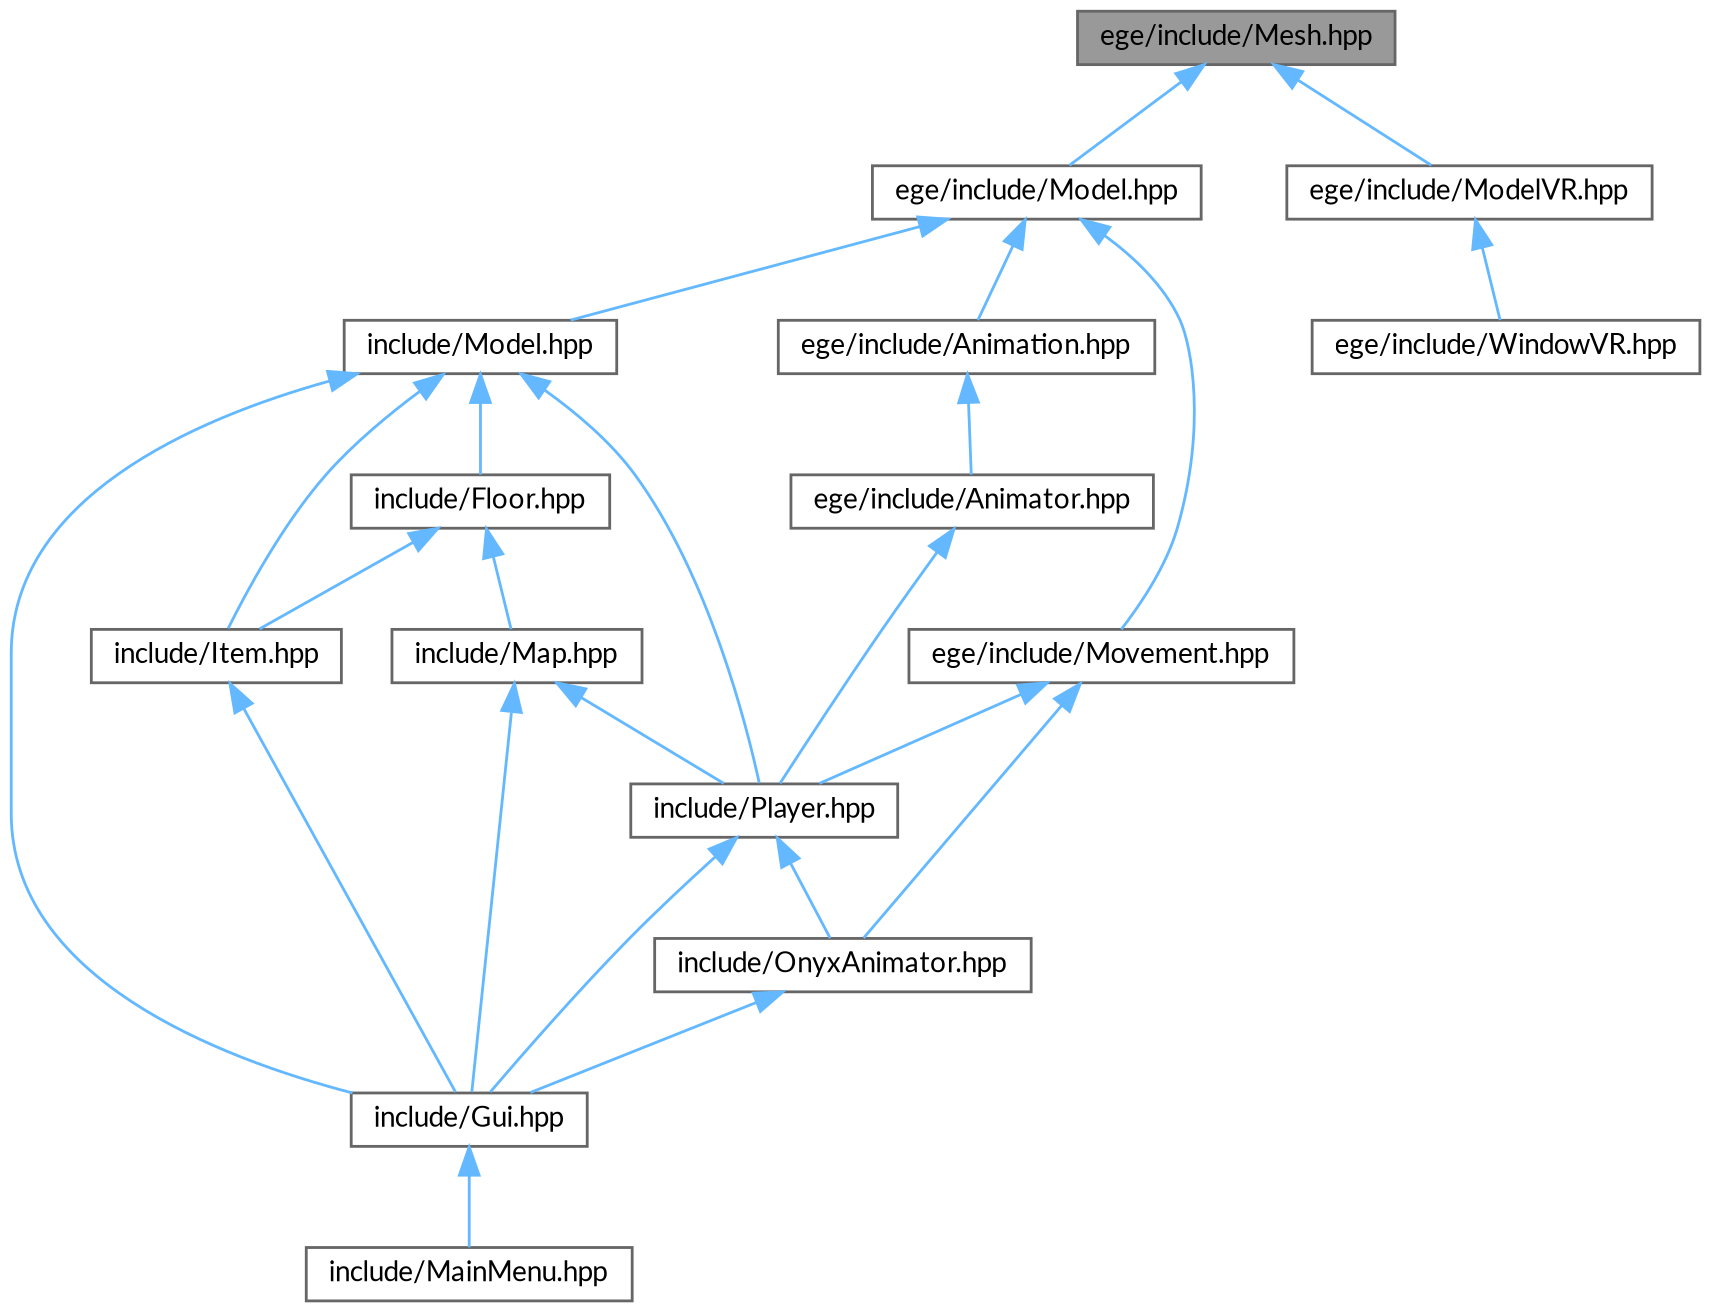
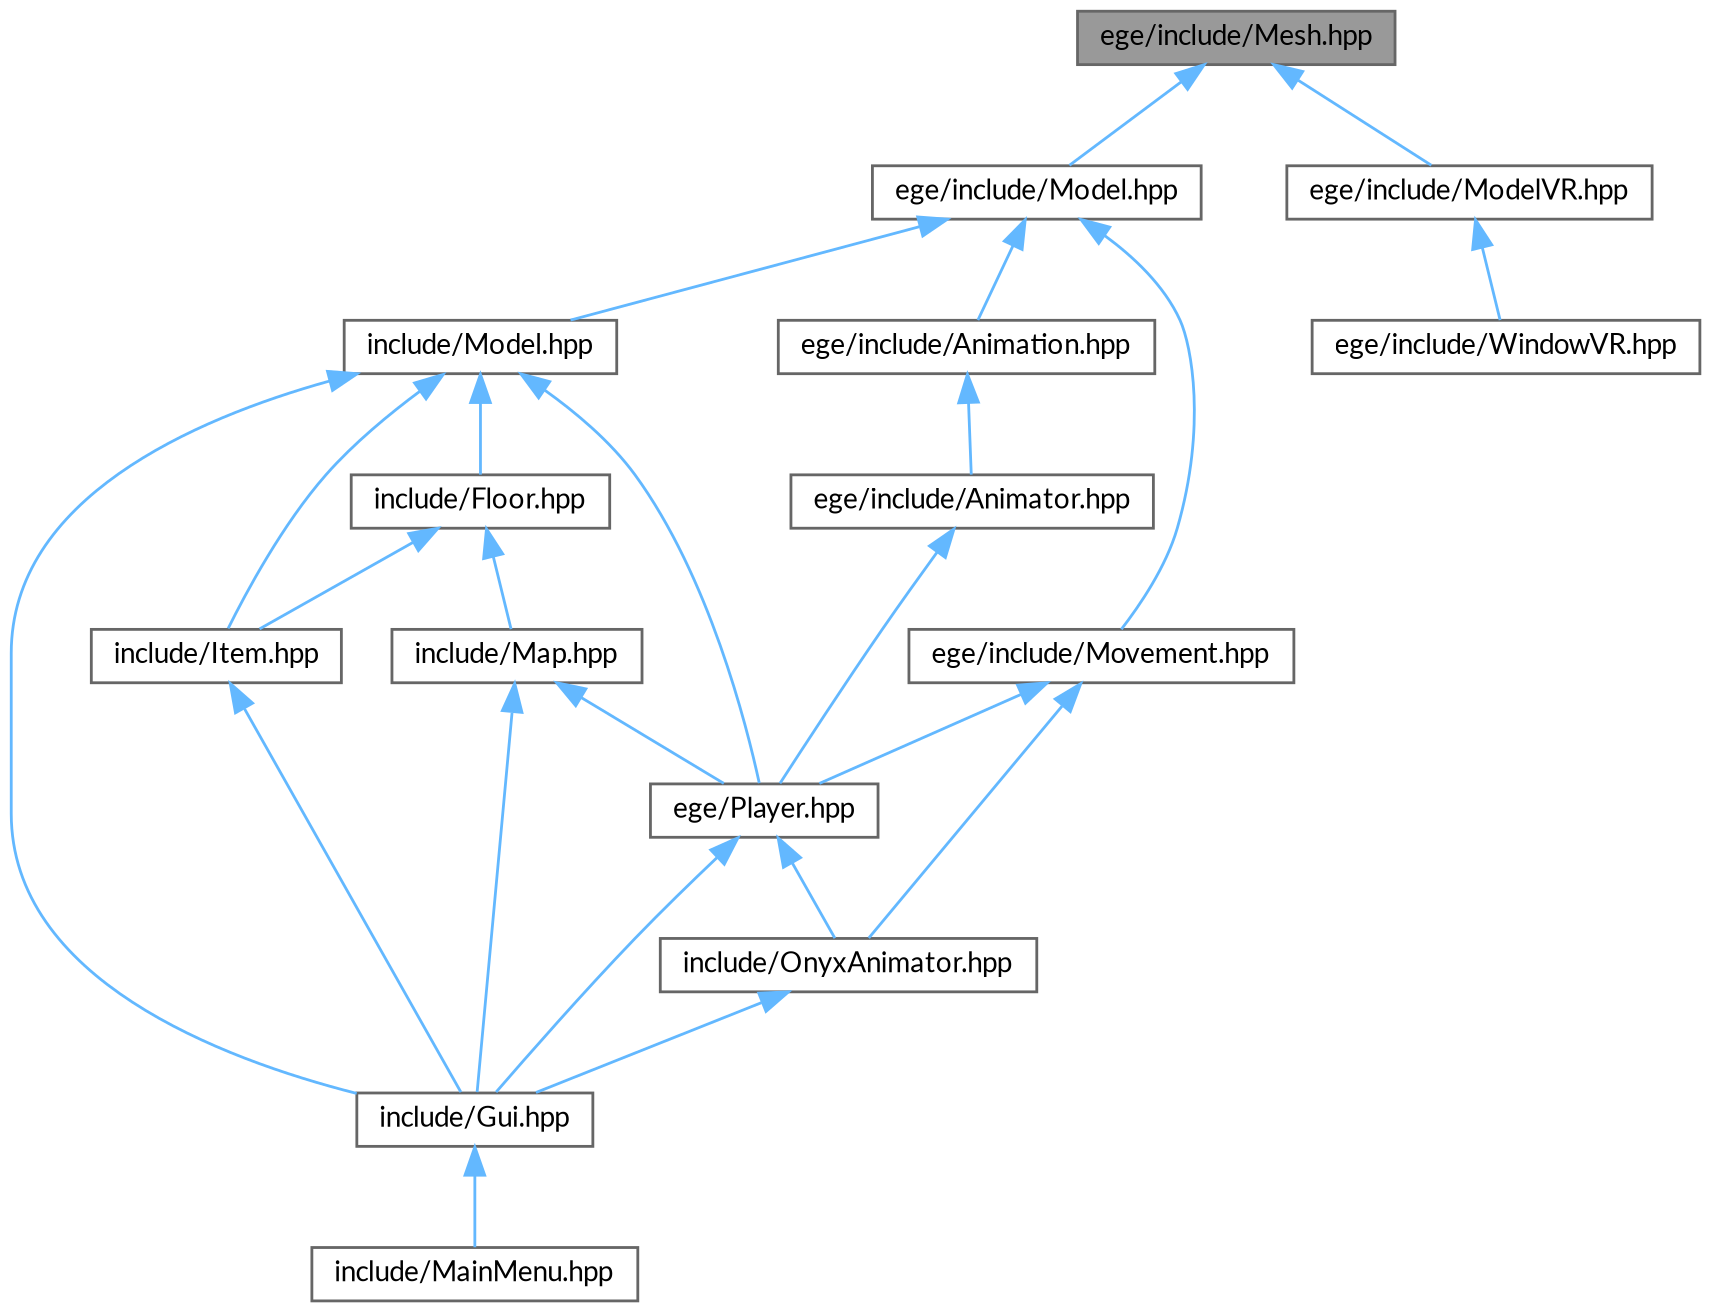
(764, 811) -> (764, 811)
